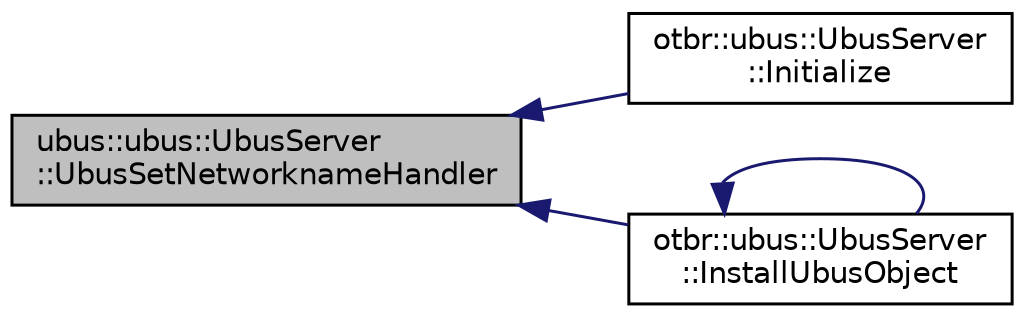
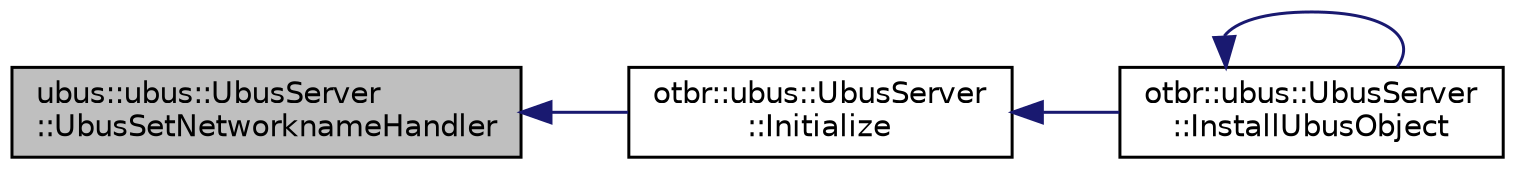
(588, 218) -> (1081, 112)
